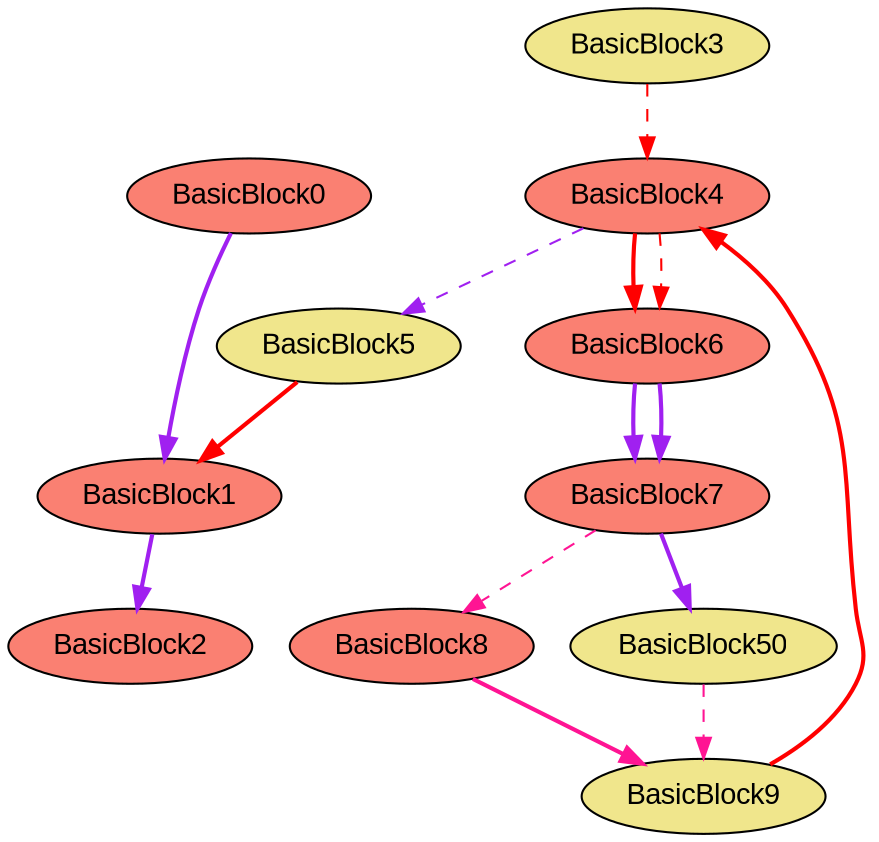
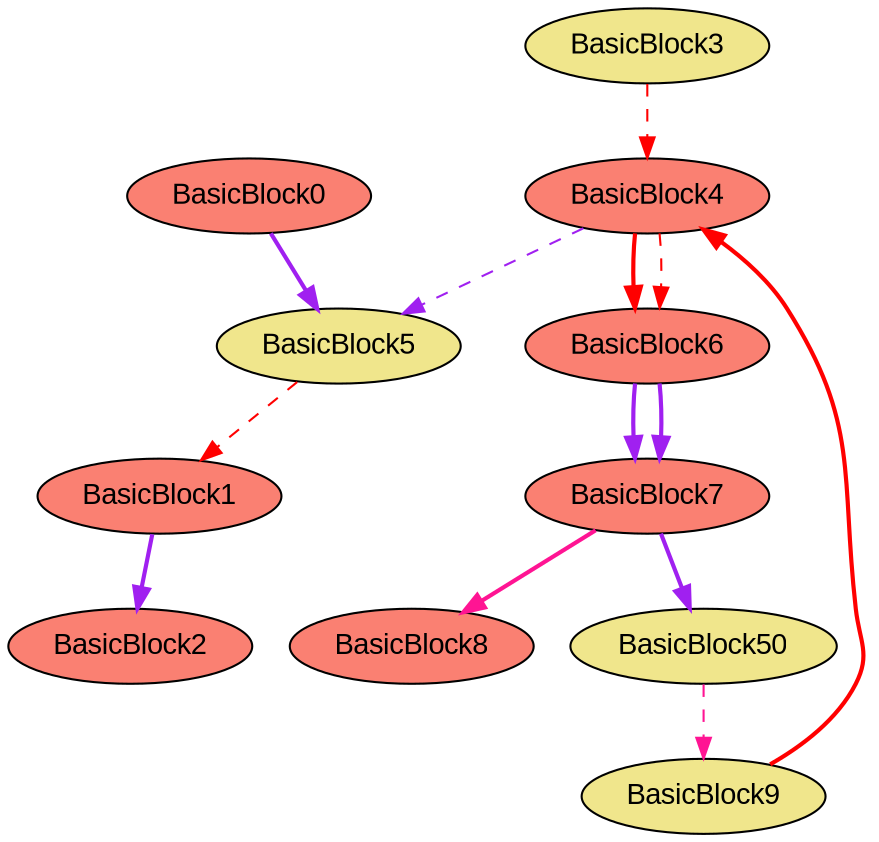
(192, 333) -> (288, 262)
(257, 415) -> (257, 415)
(539, 566) -> (539, 566)
(548, 717) -> none
